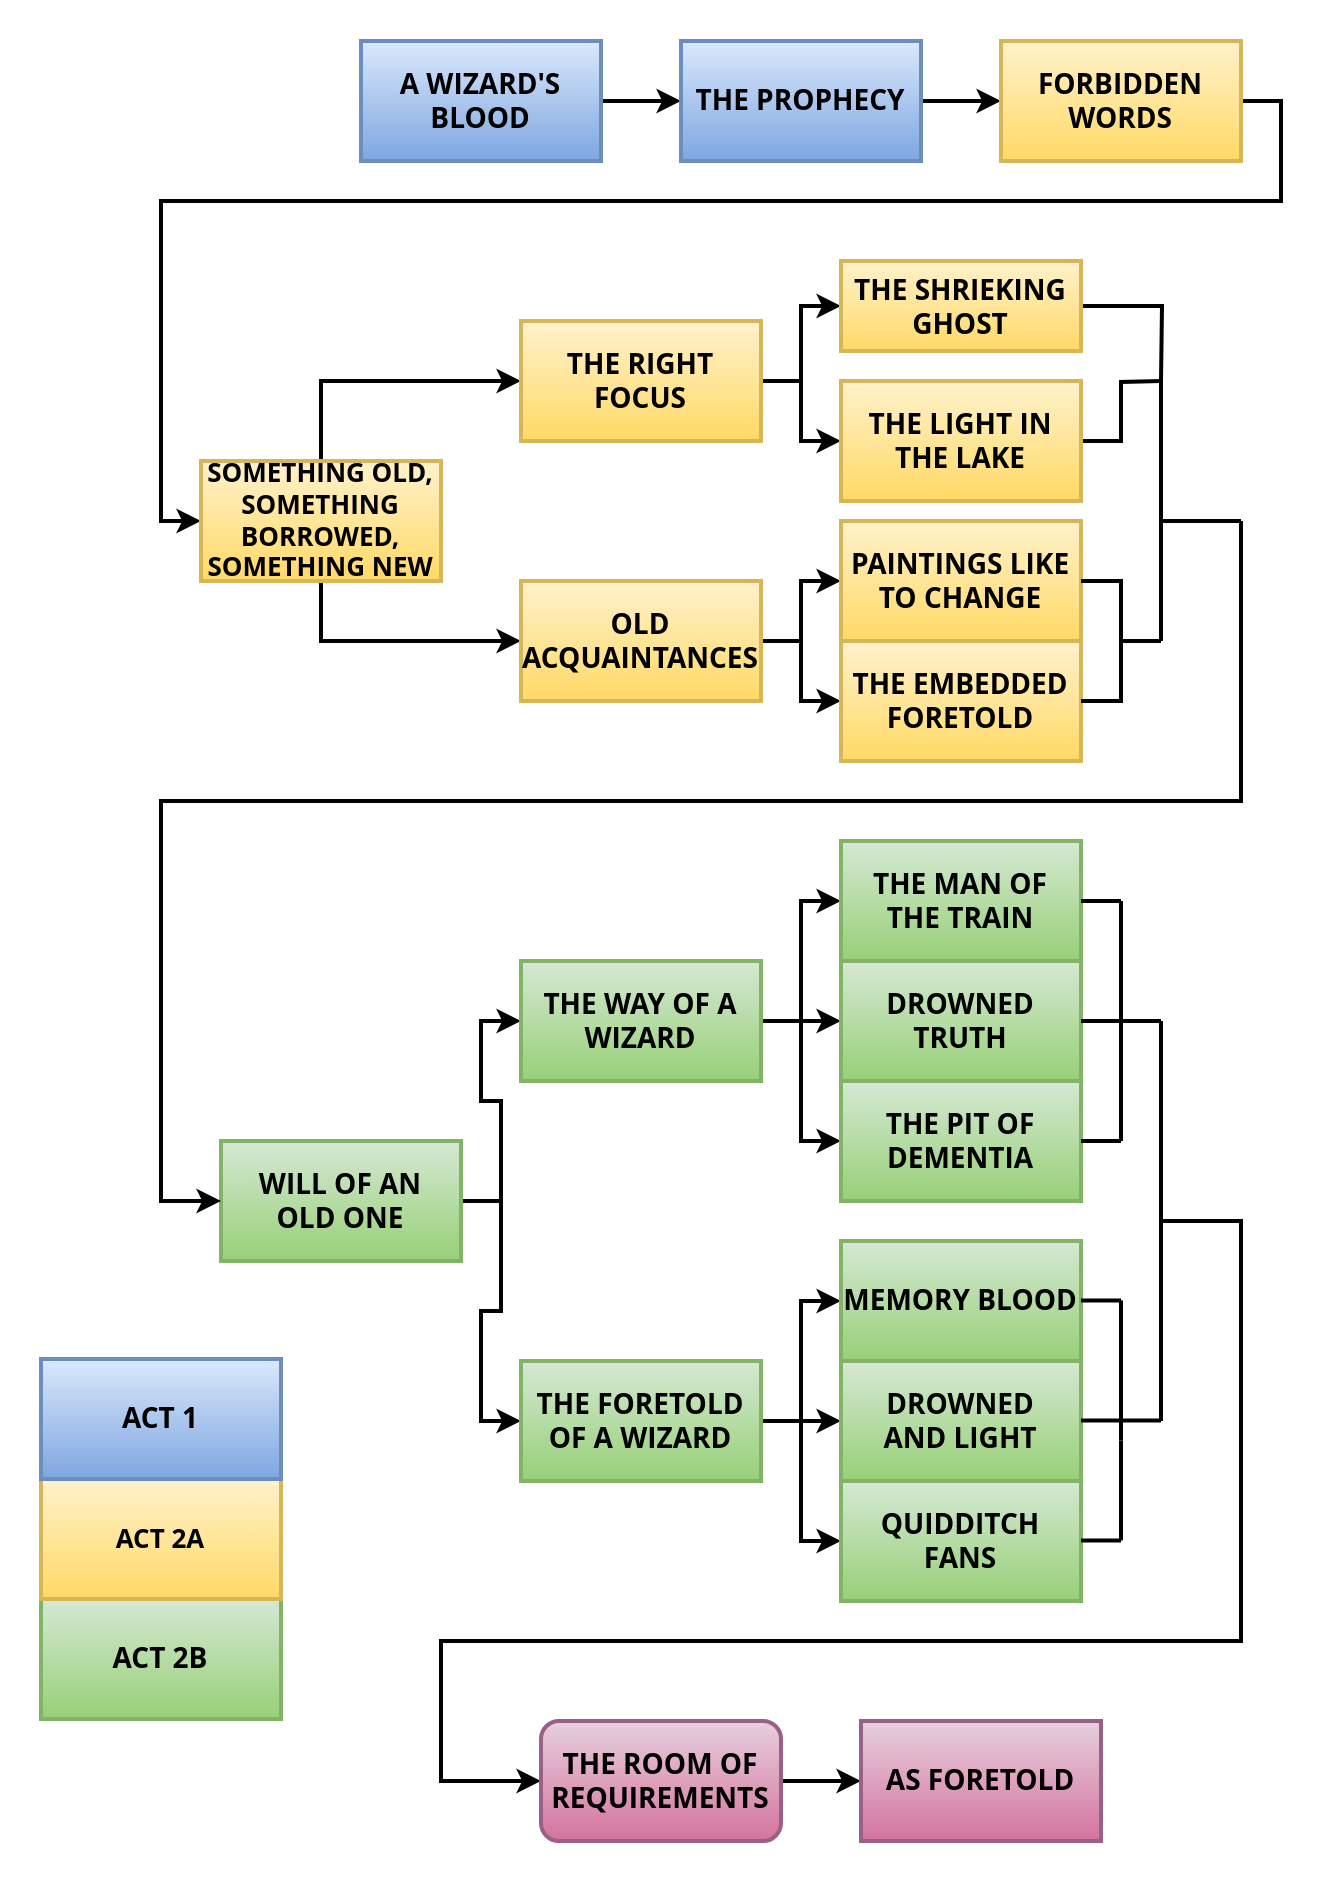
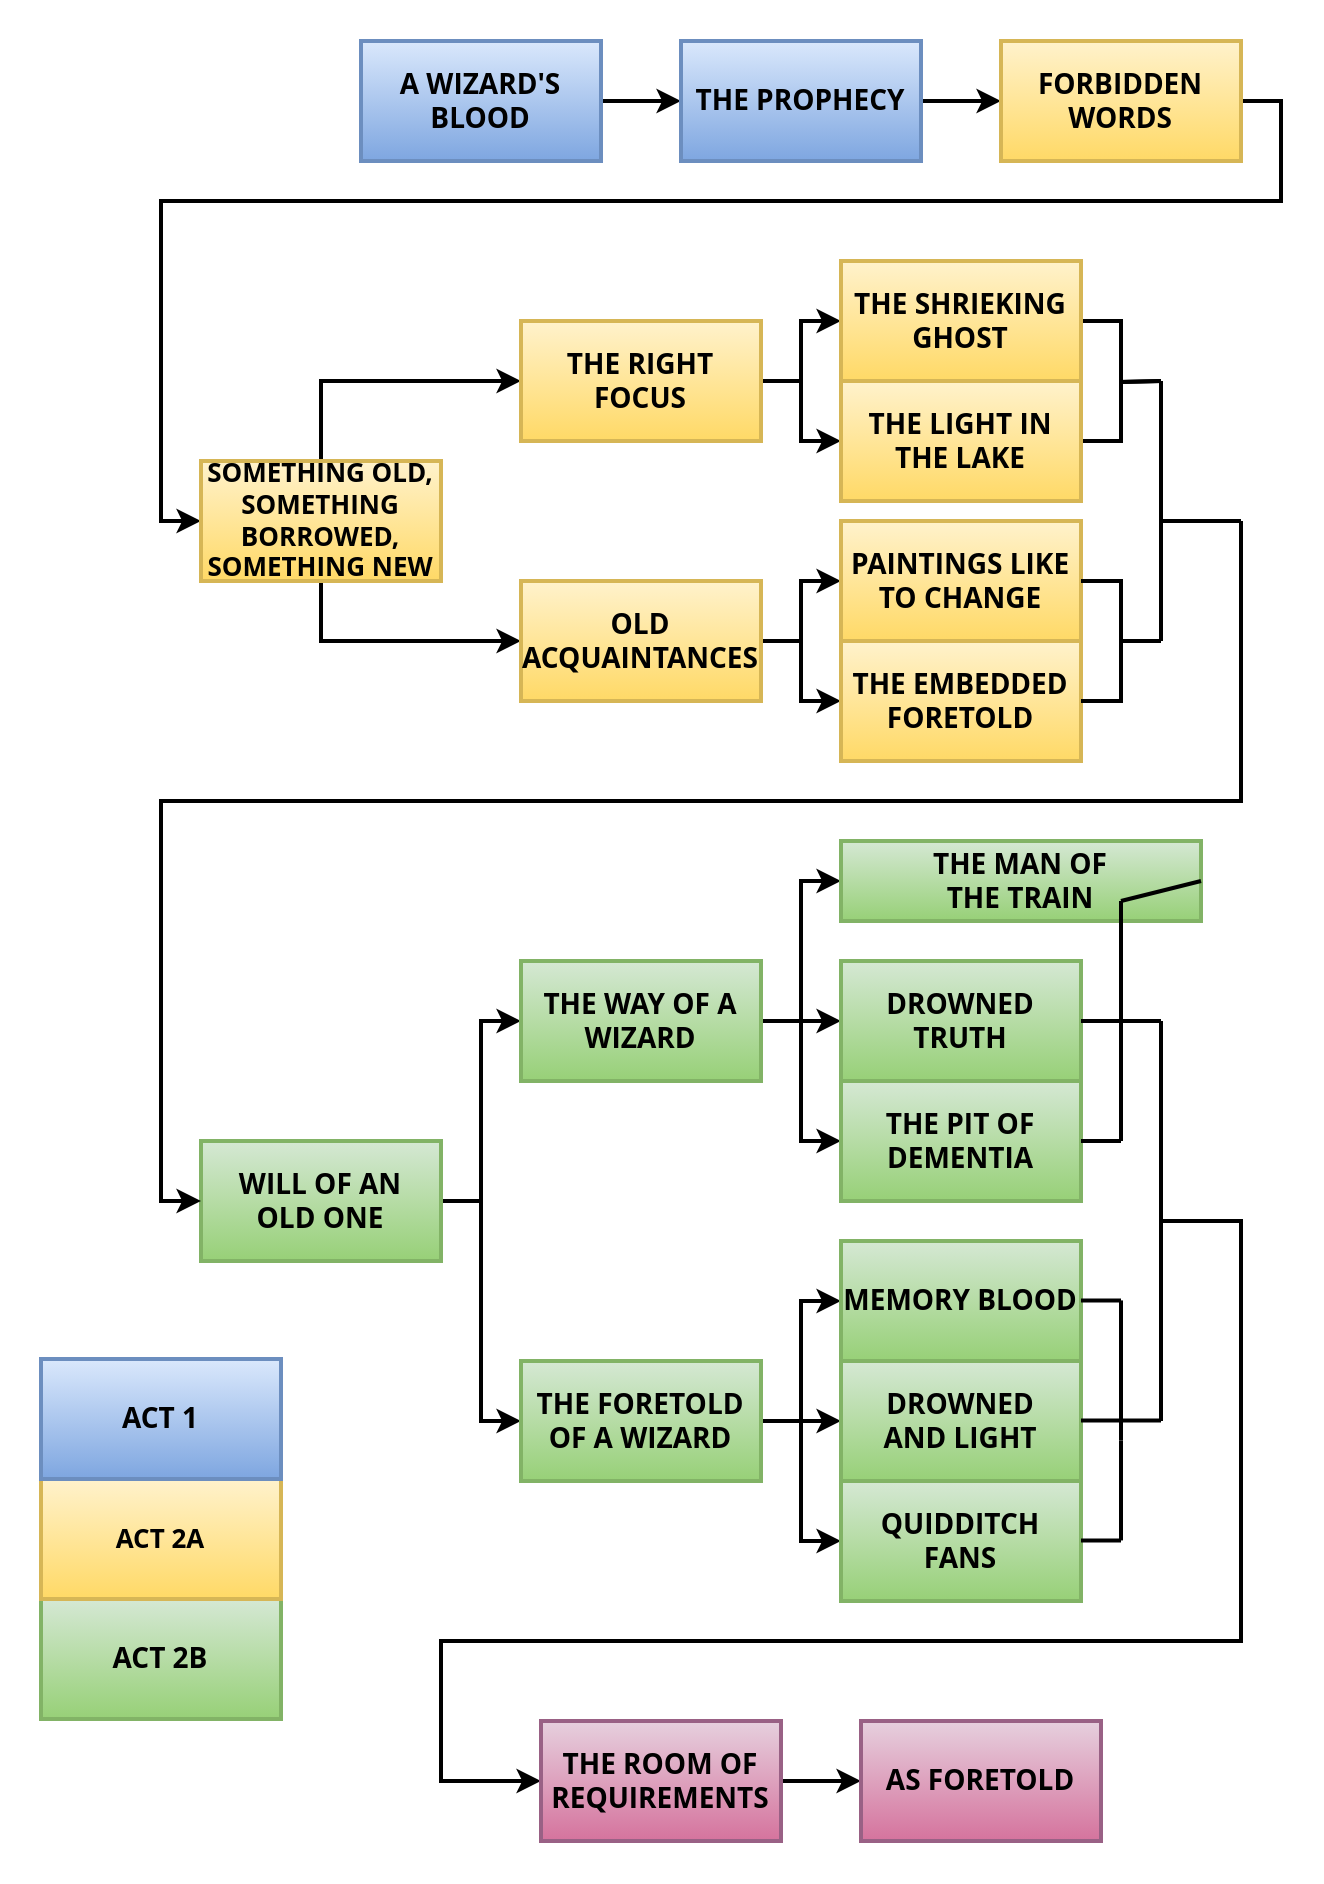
(961, 306) -> (961, 321)
(961, 901) -> (1021, 881)
(341, 1201) -> (321, 1201)
(661, 1781) -> (661, 1781)
